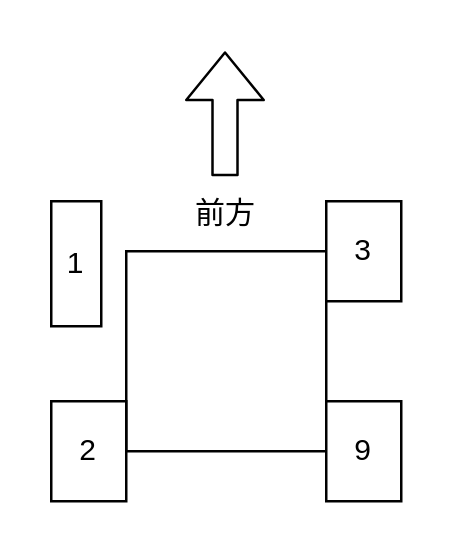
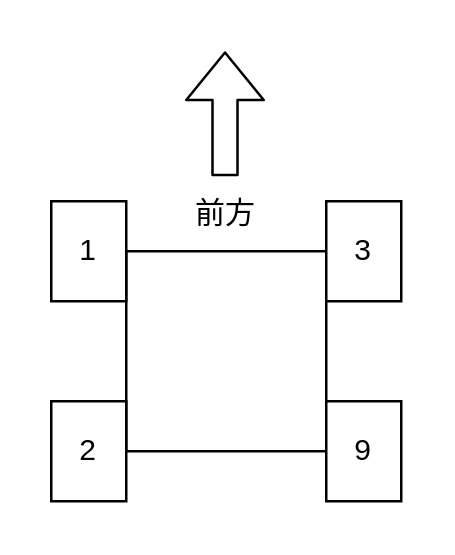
(76, 264) -> (89, 251)
